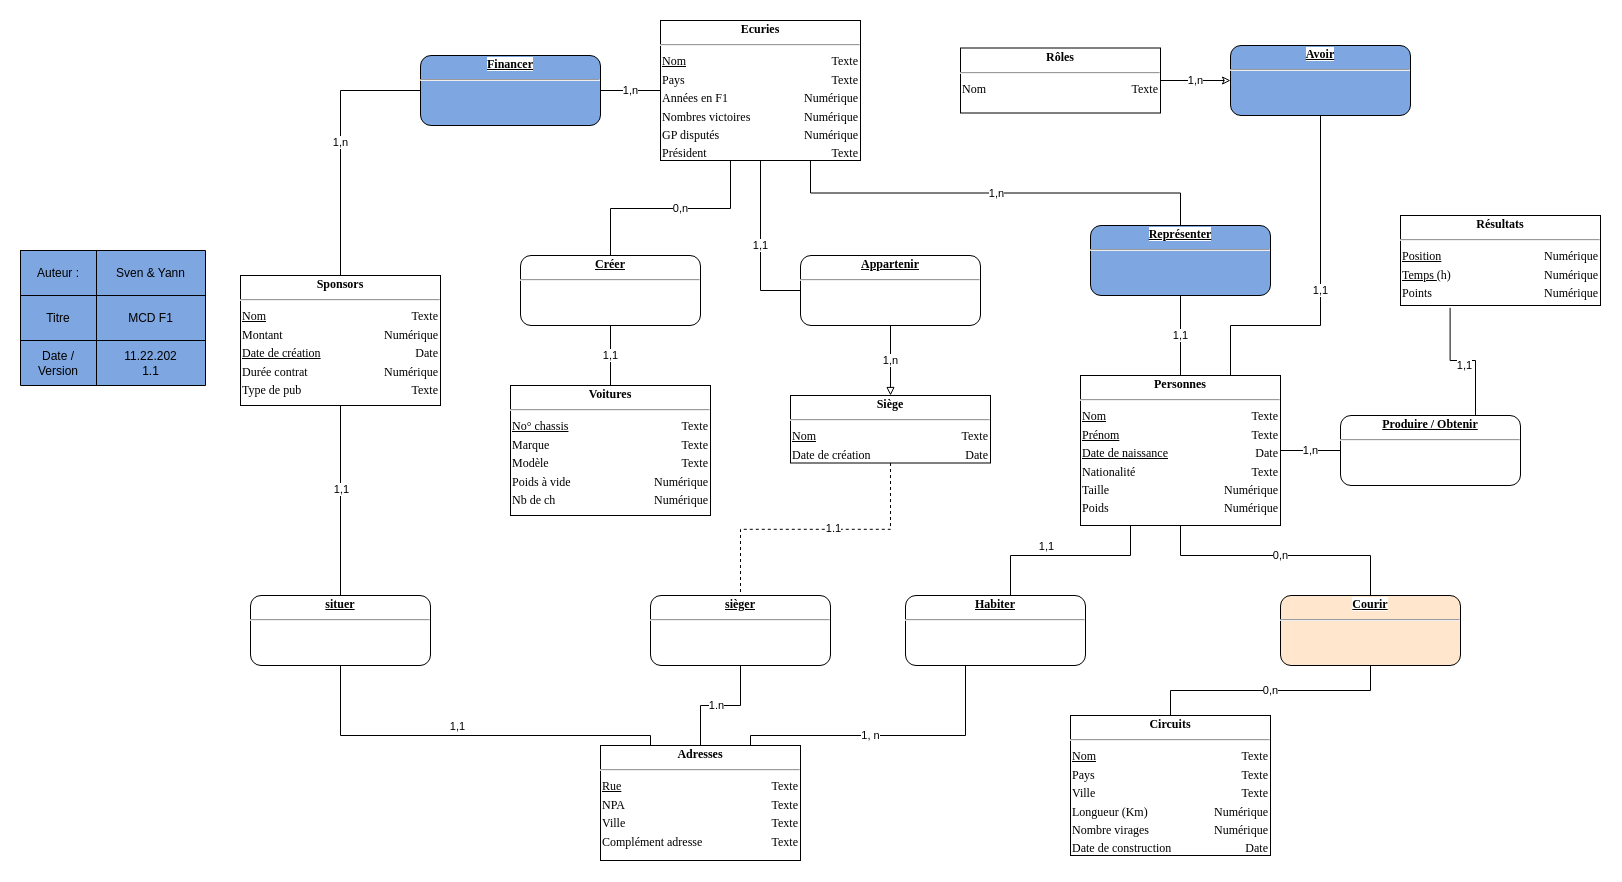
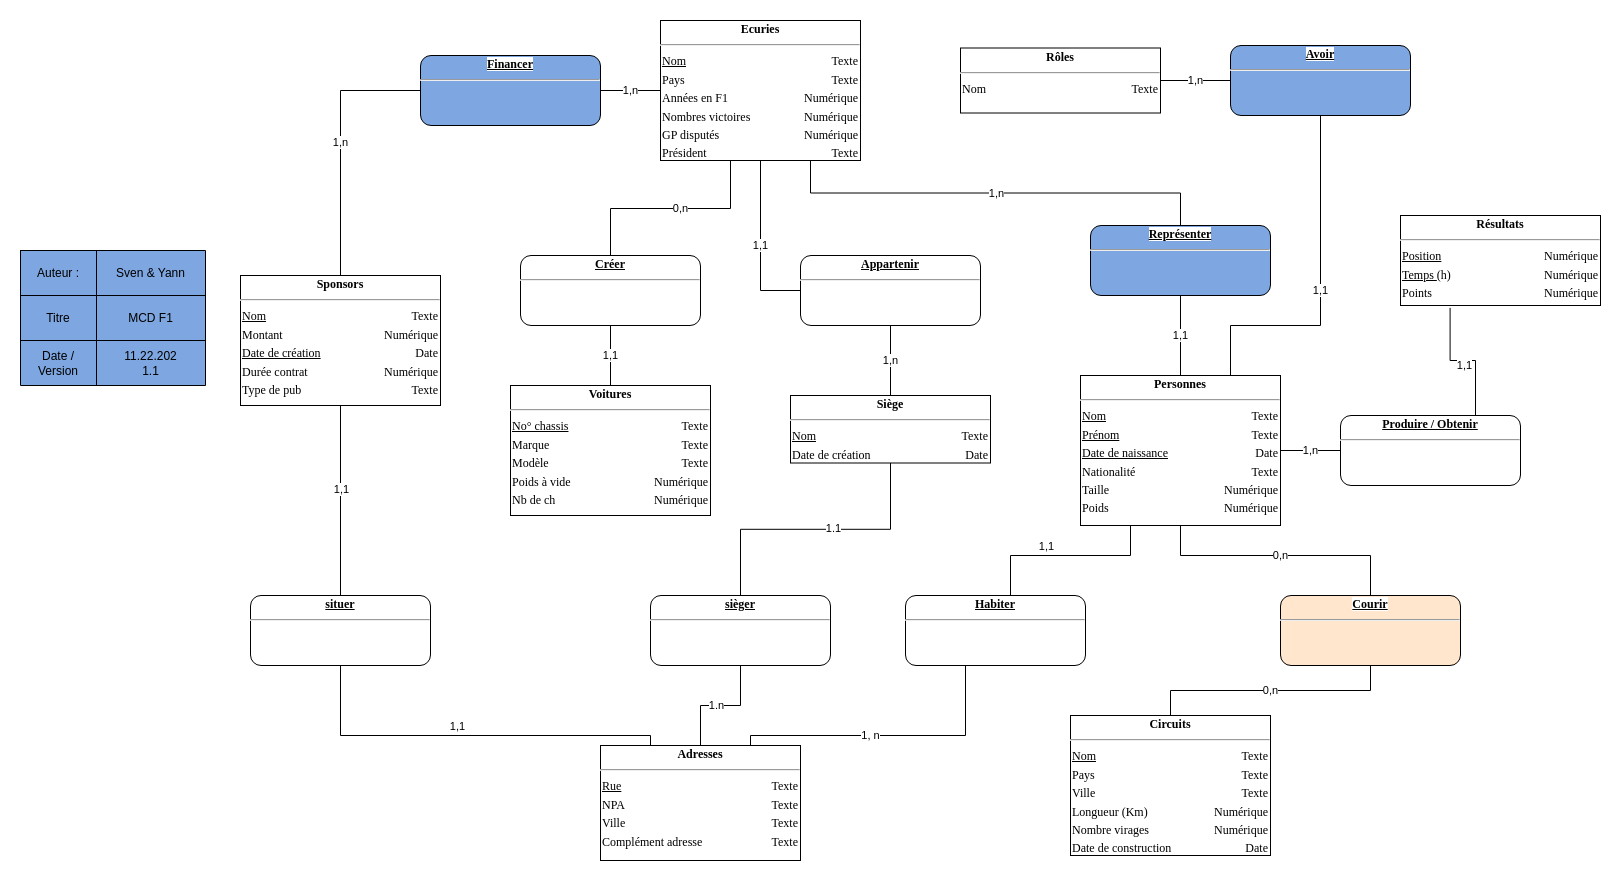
(1222, 81) -> (1225, 81)
(891, 386) -> (891, 390)
(751, 529) -> (751, 529)
